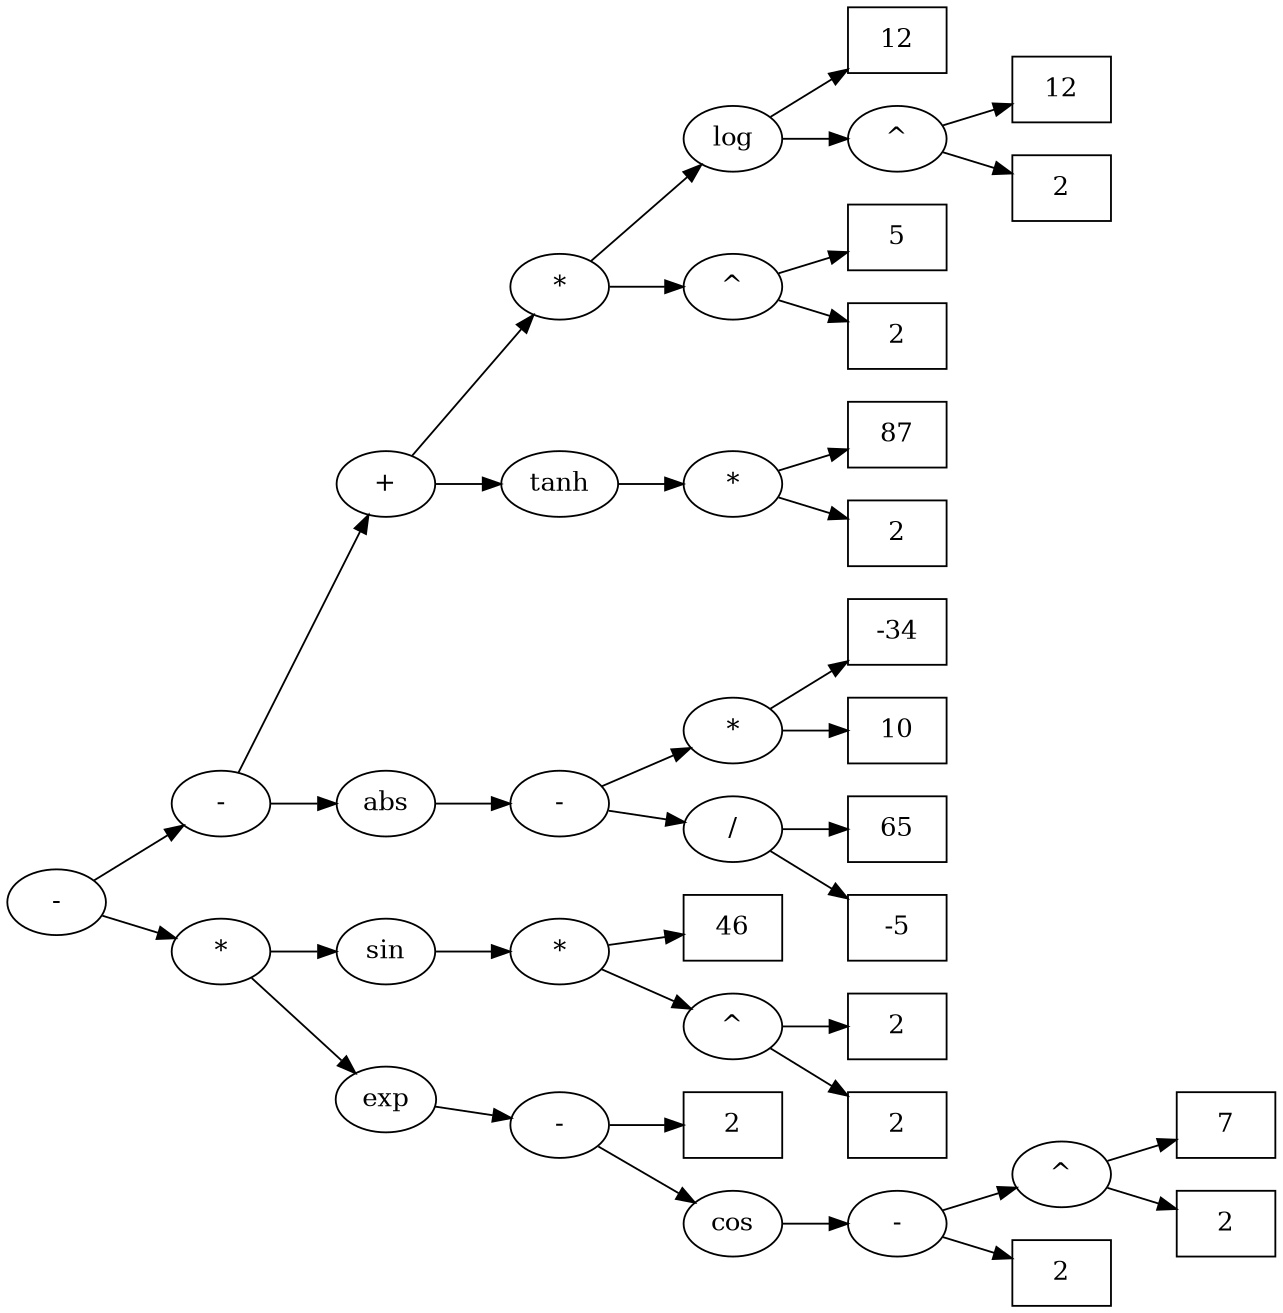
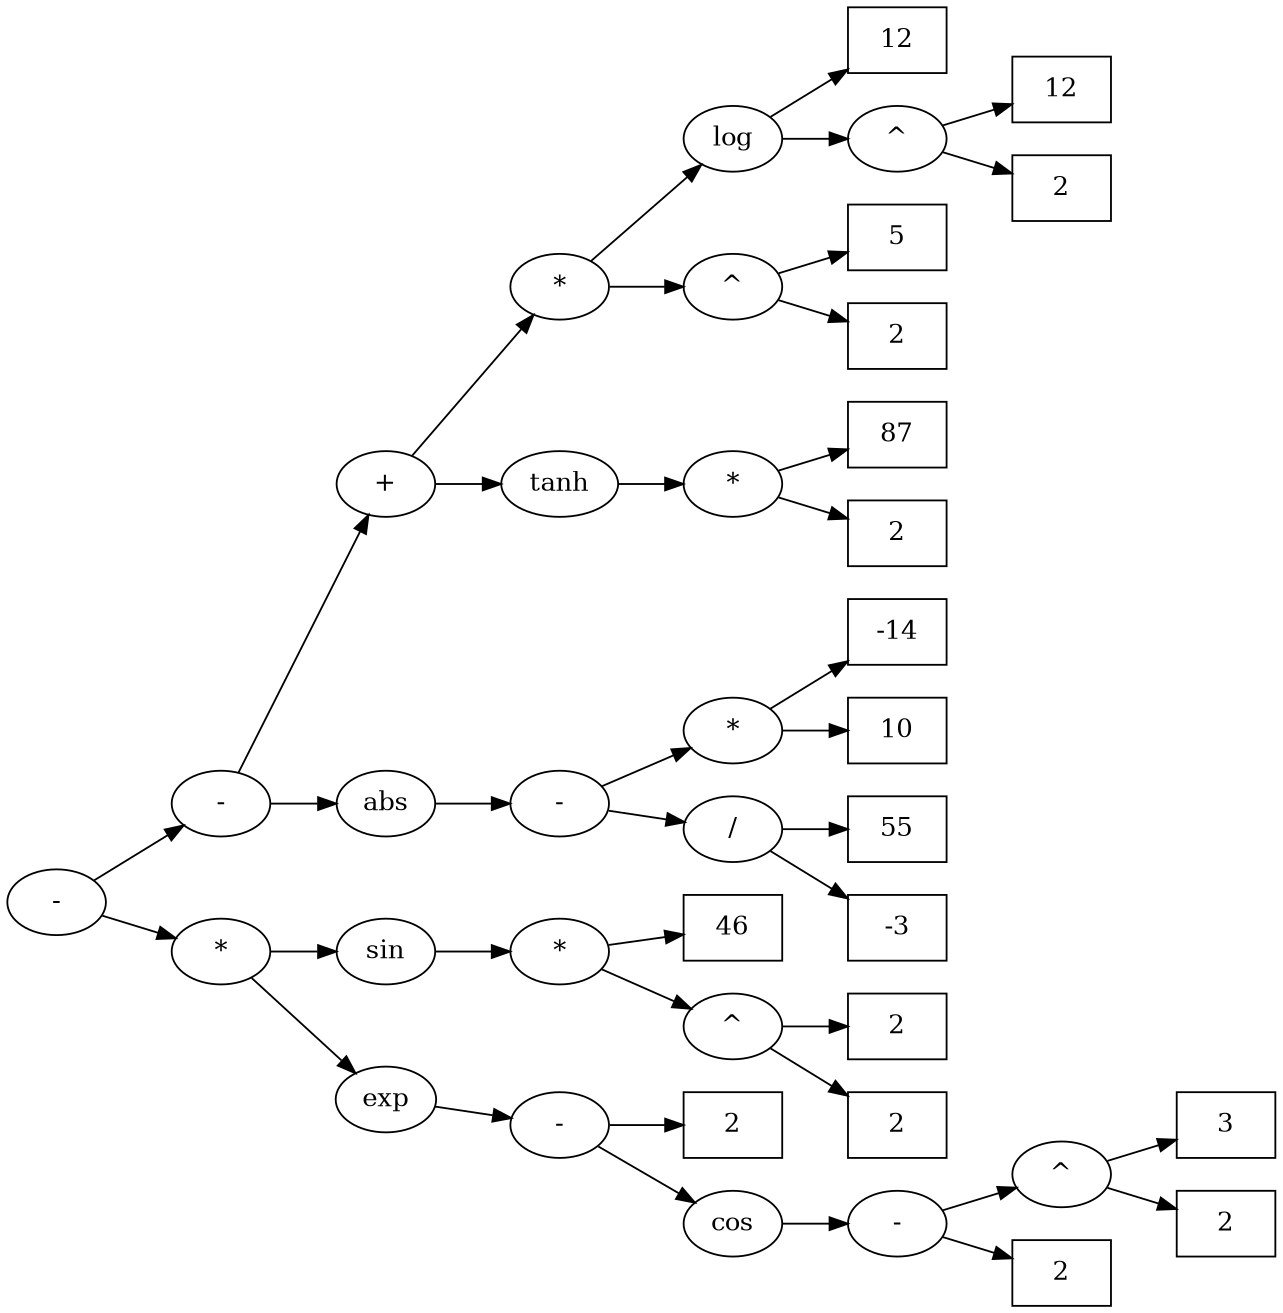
(897, 632) -> (897, 632)
(897, 829) -> (897, 829)
(897, 928) -> (897, 928)
(1226, 1125) -> (1226, 1125)
